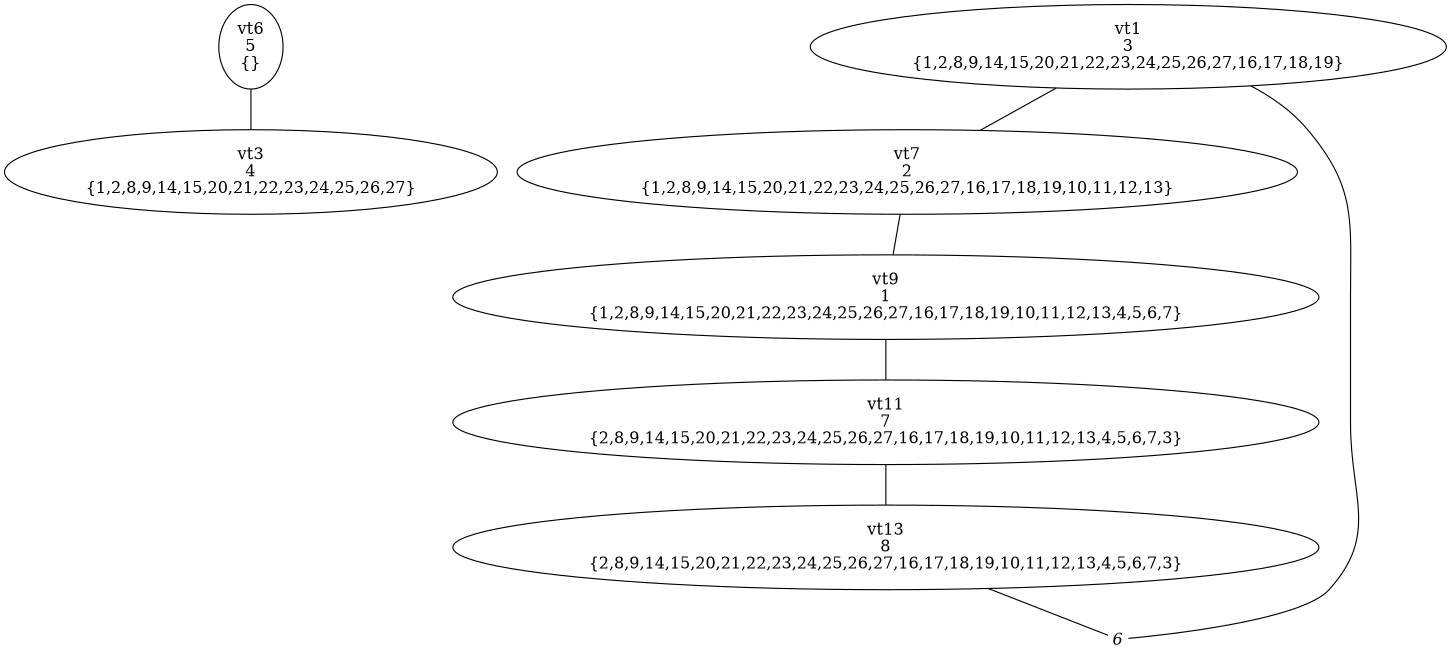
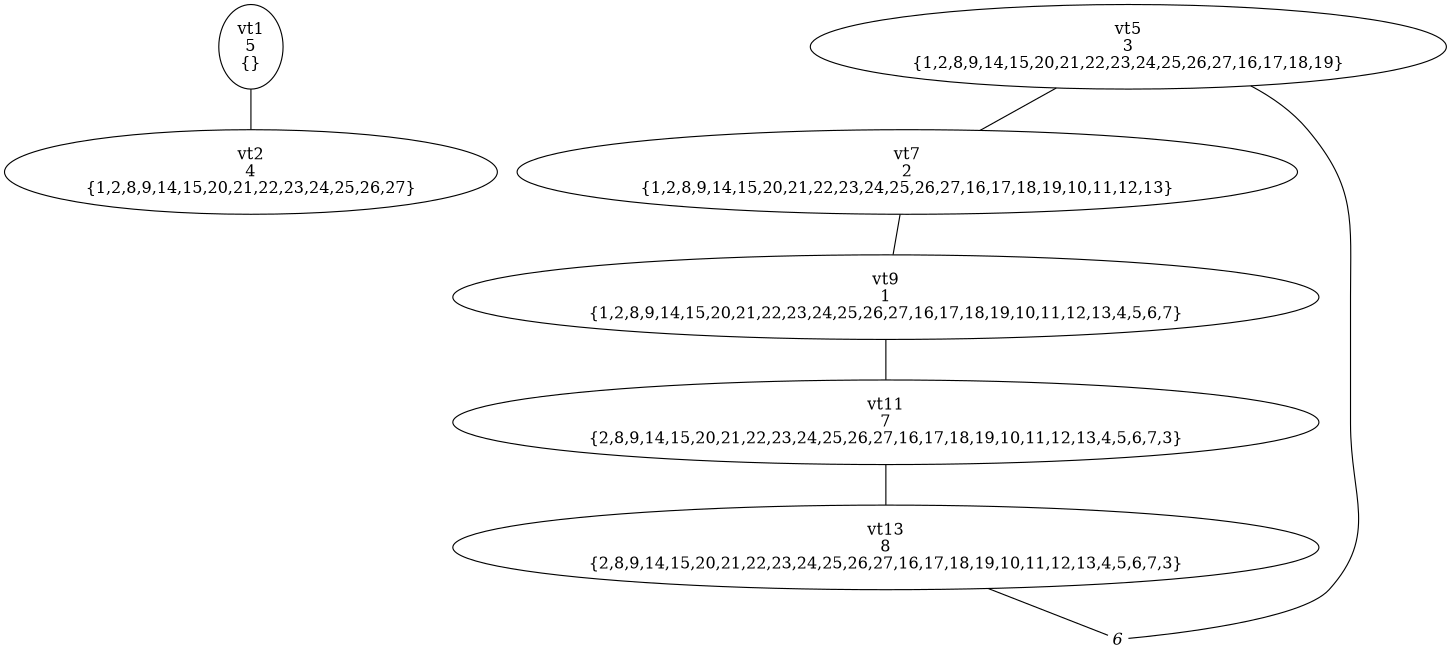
(251, 47) -> (251, 47)
(1128, 47) -> (1128, 47)
(251, 172) -> (251, 172)
